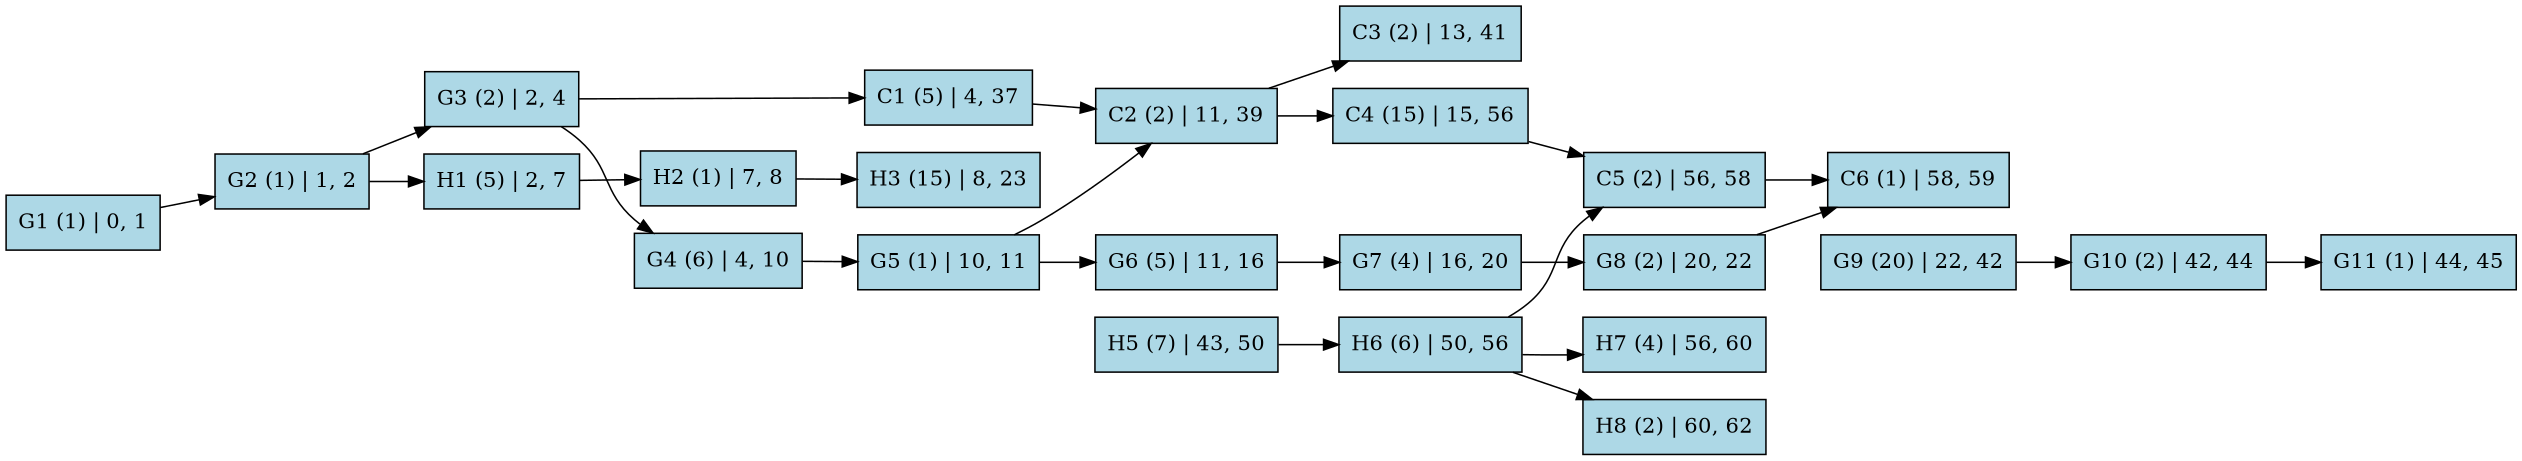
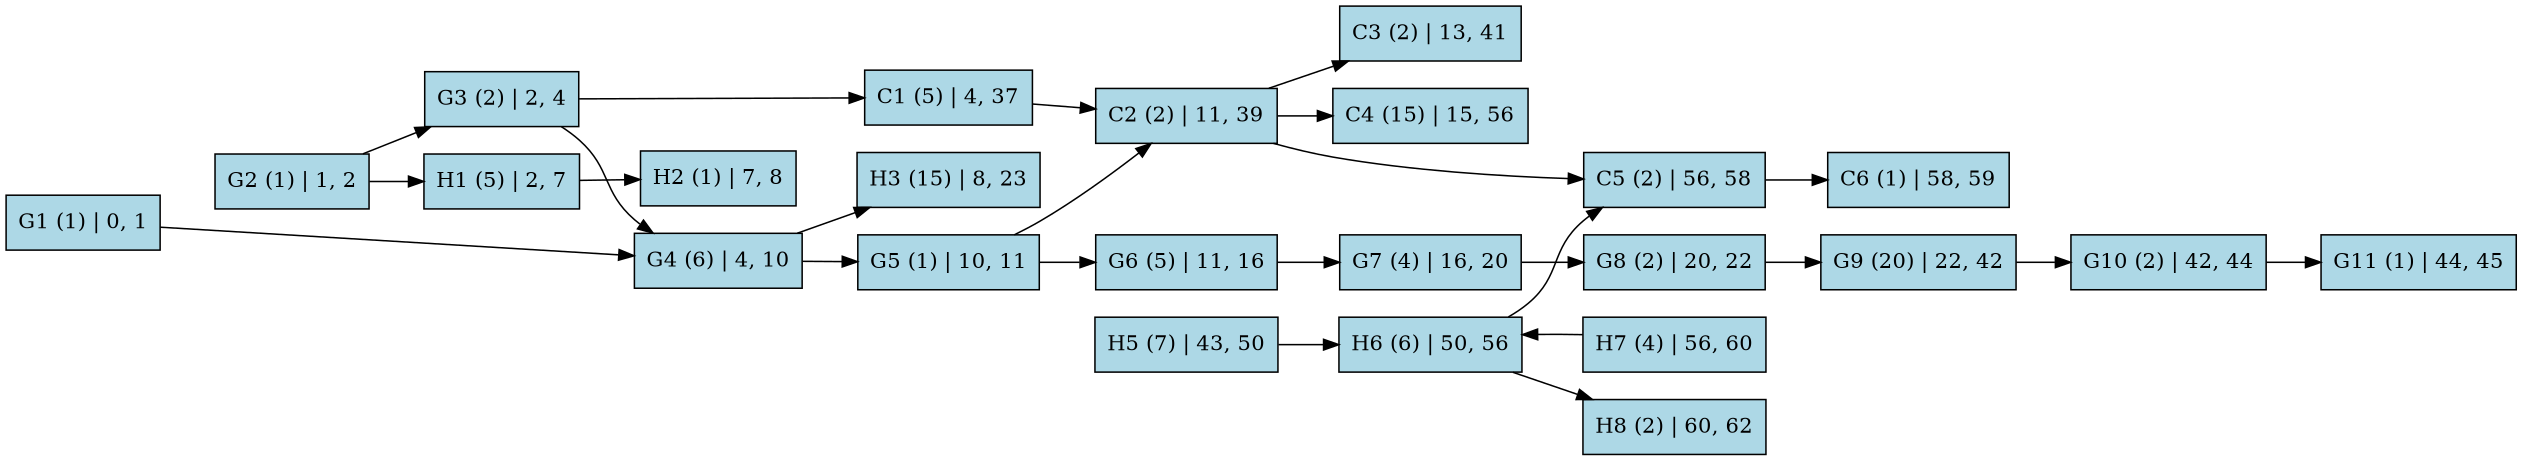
(1549, 147) -> (1420, 169)
(819, 179) -> (826, 223)
(180, 204) -> (389, 241)
(1789, 224) -> (1785, 262)
(1545, 355) -> (1560, 334)
